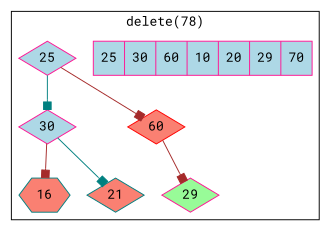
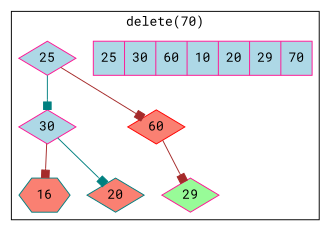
(165, 22) -> (165, 22)
(116, 195) -> (116, 195)
